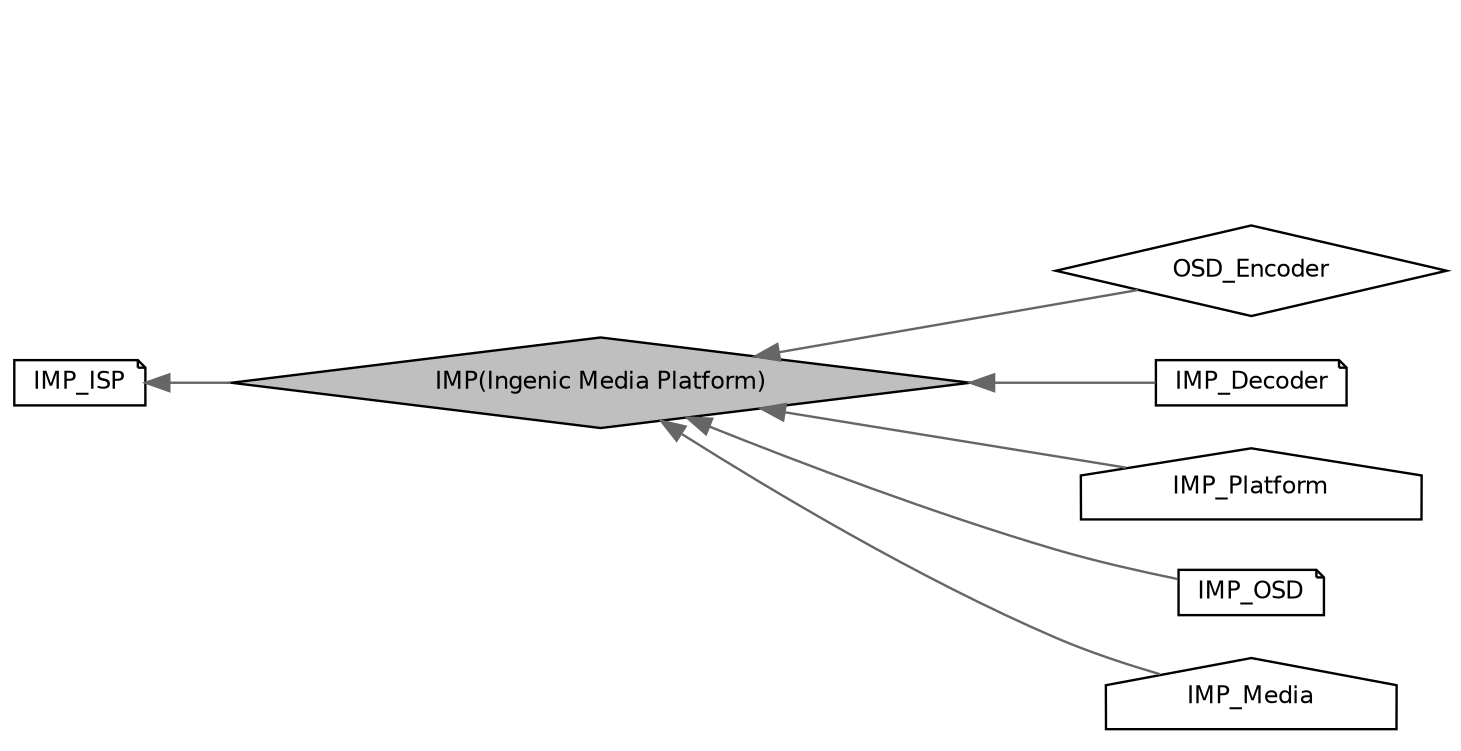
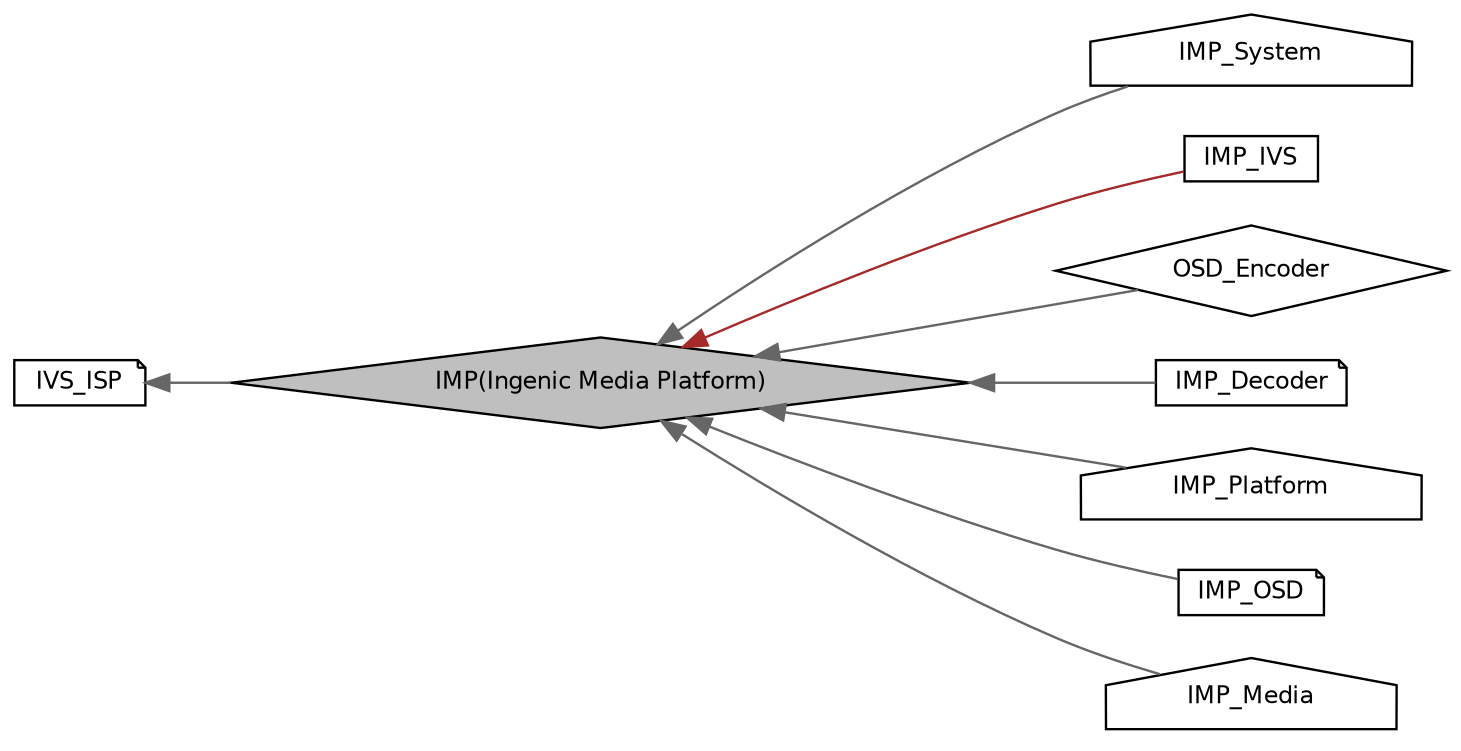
none -> (1251, 54)
none -> (1251, 159)
(80, 383) -> (80, 383)
